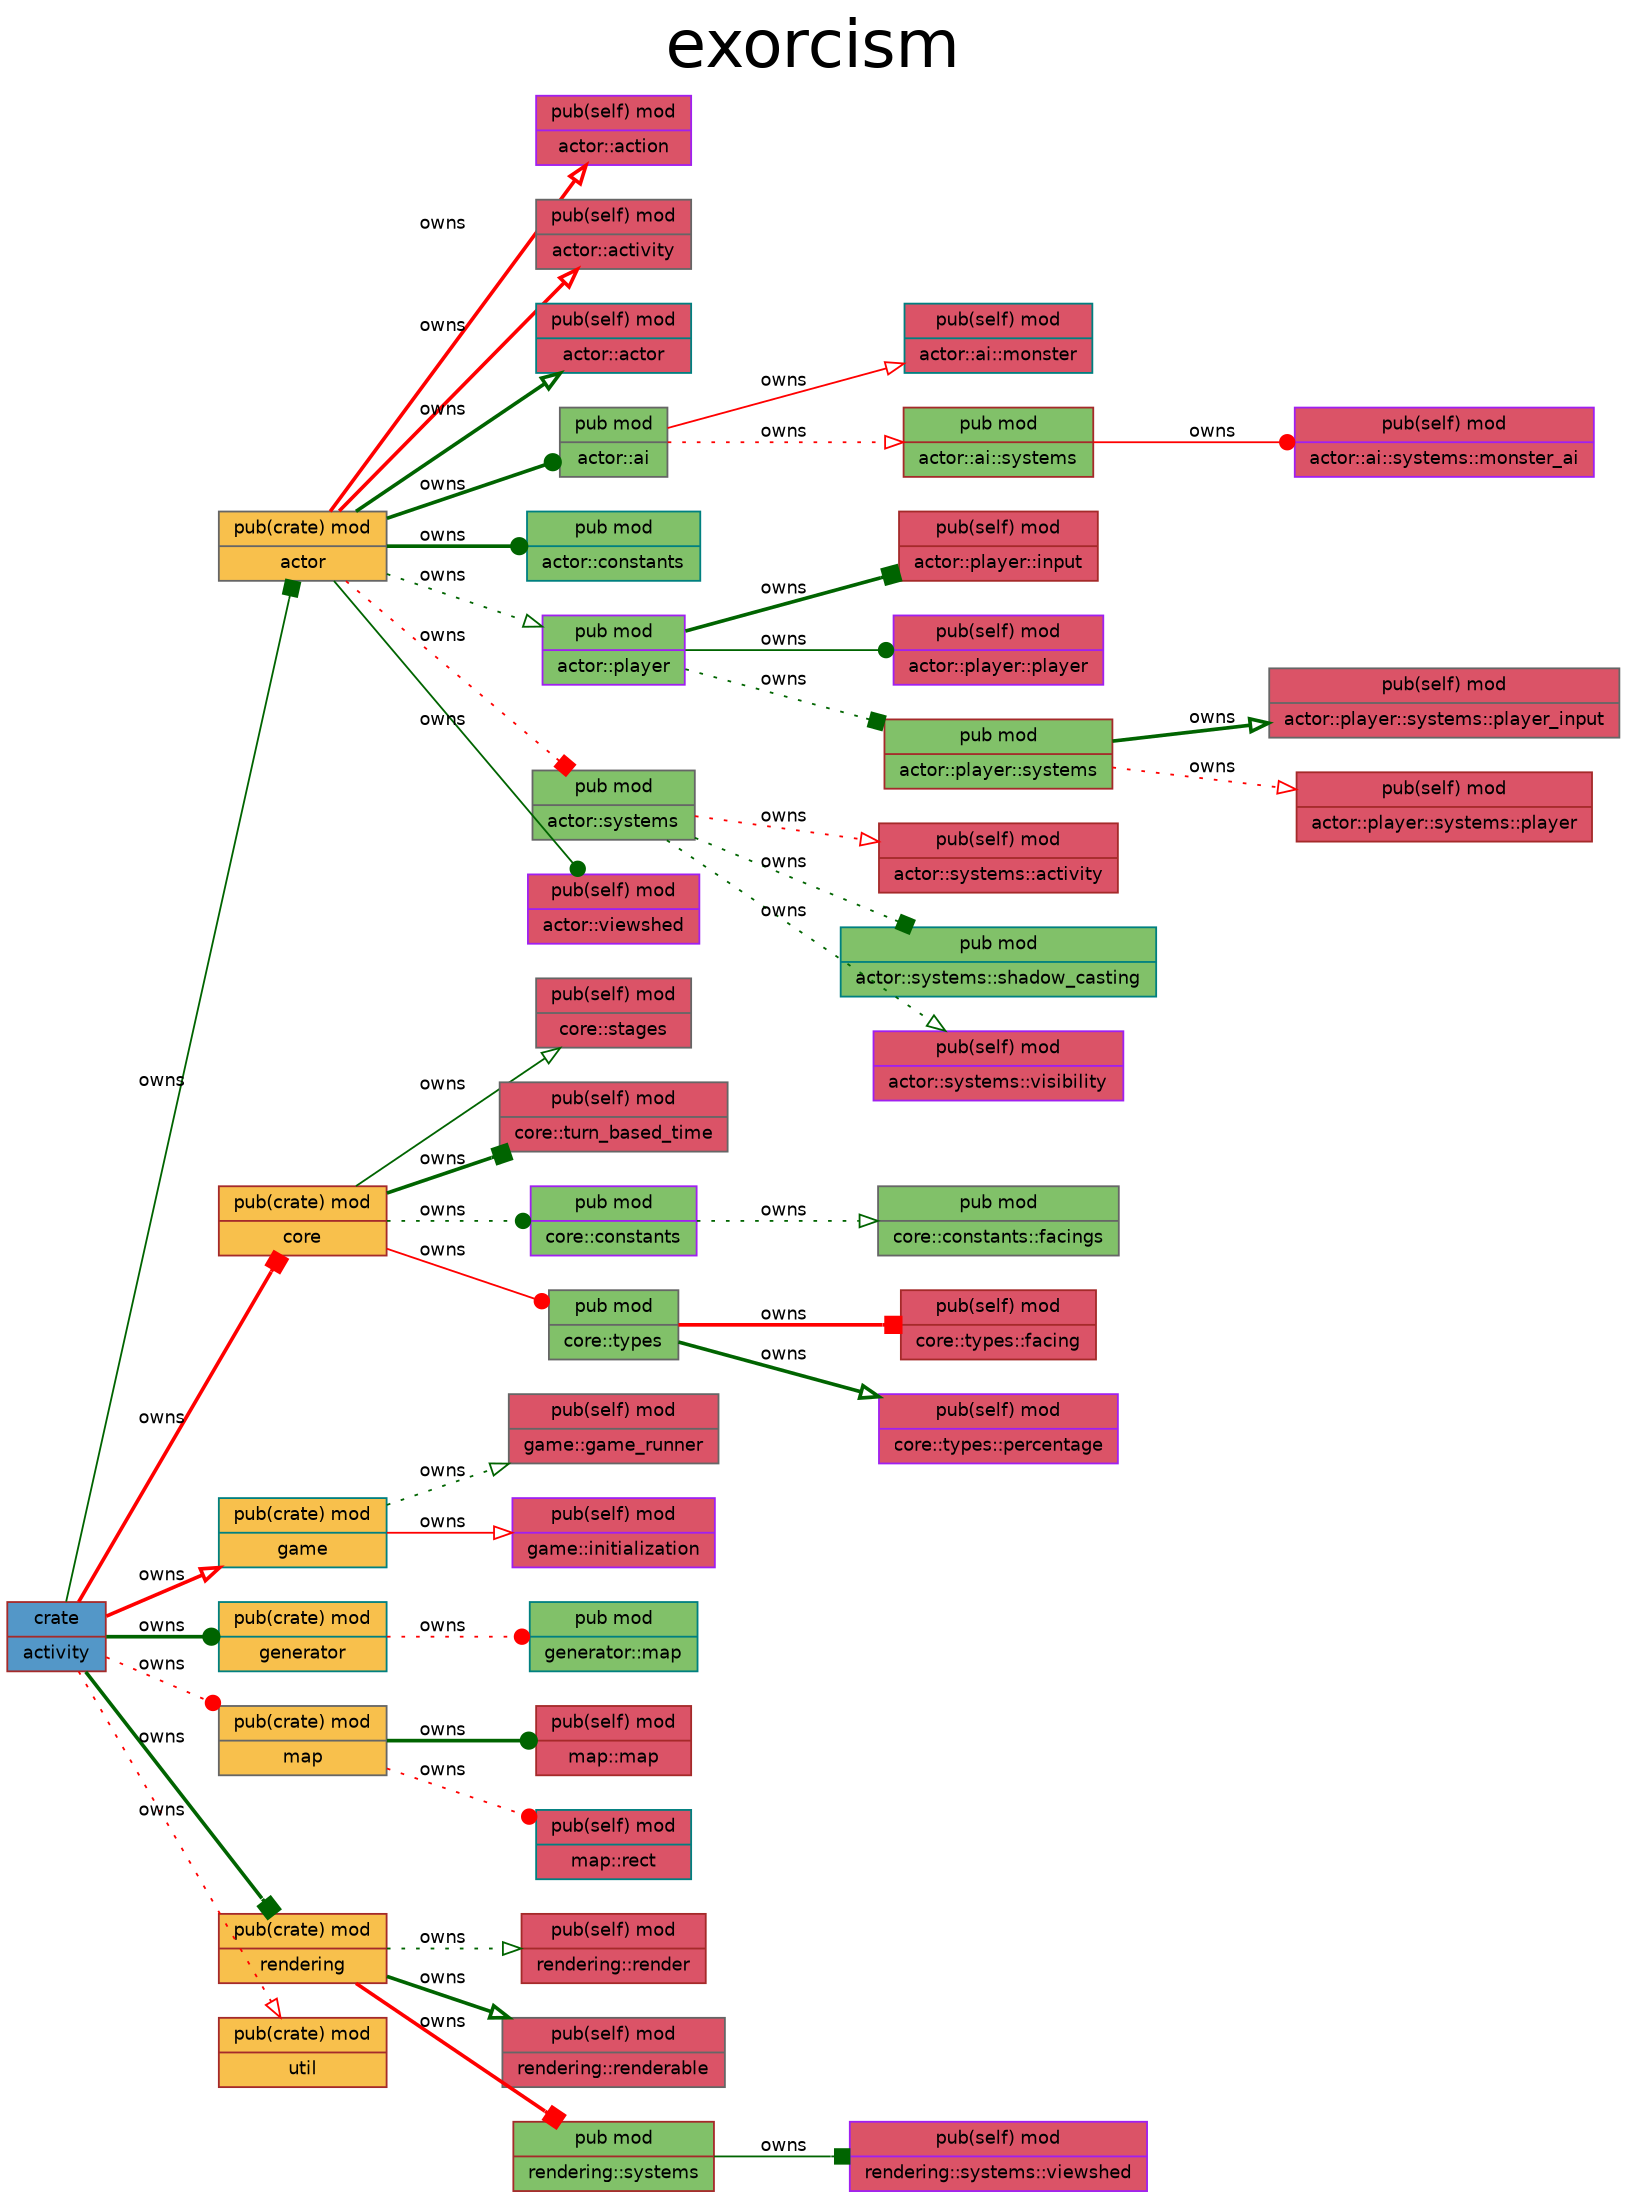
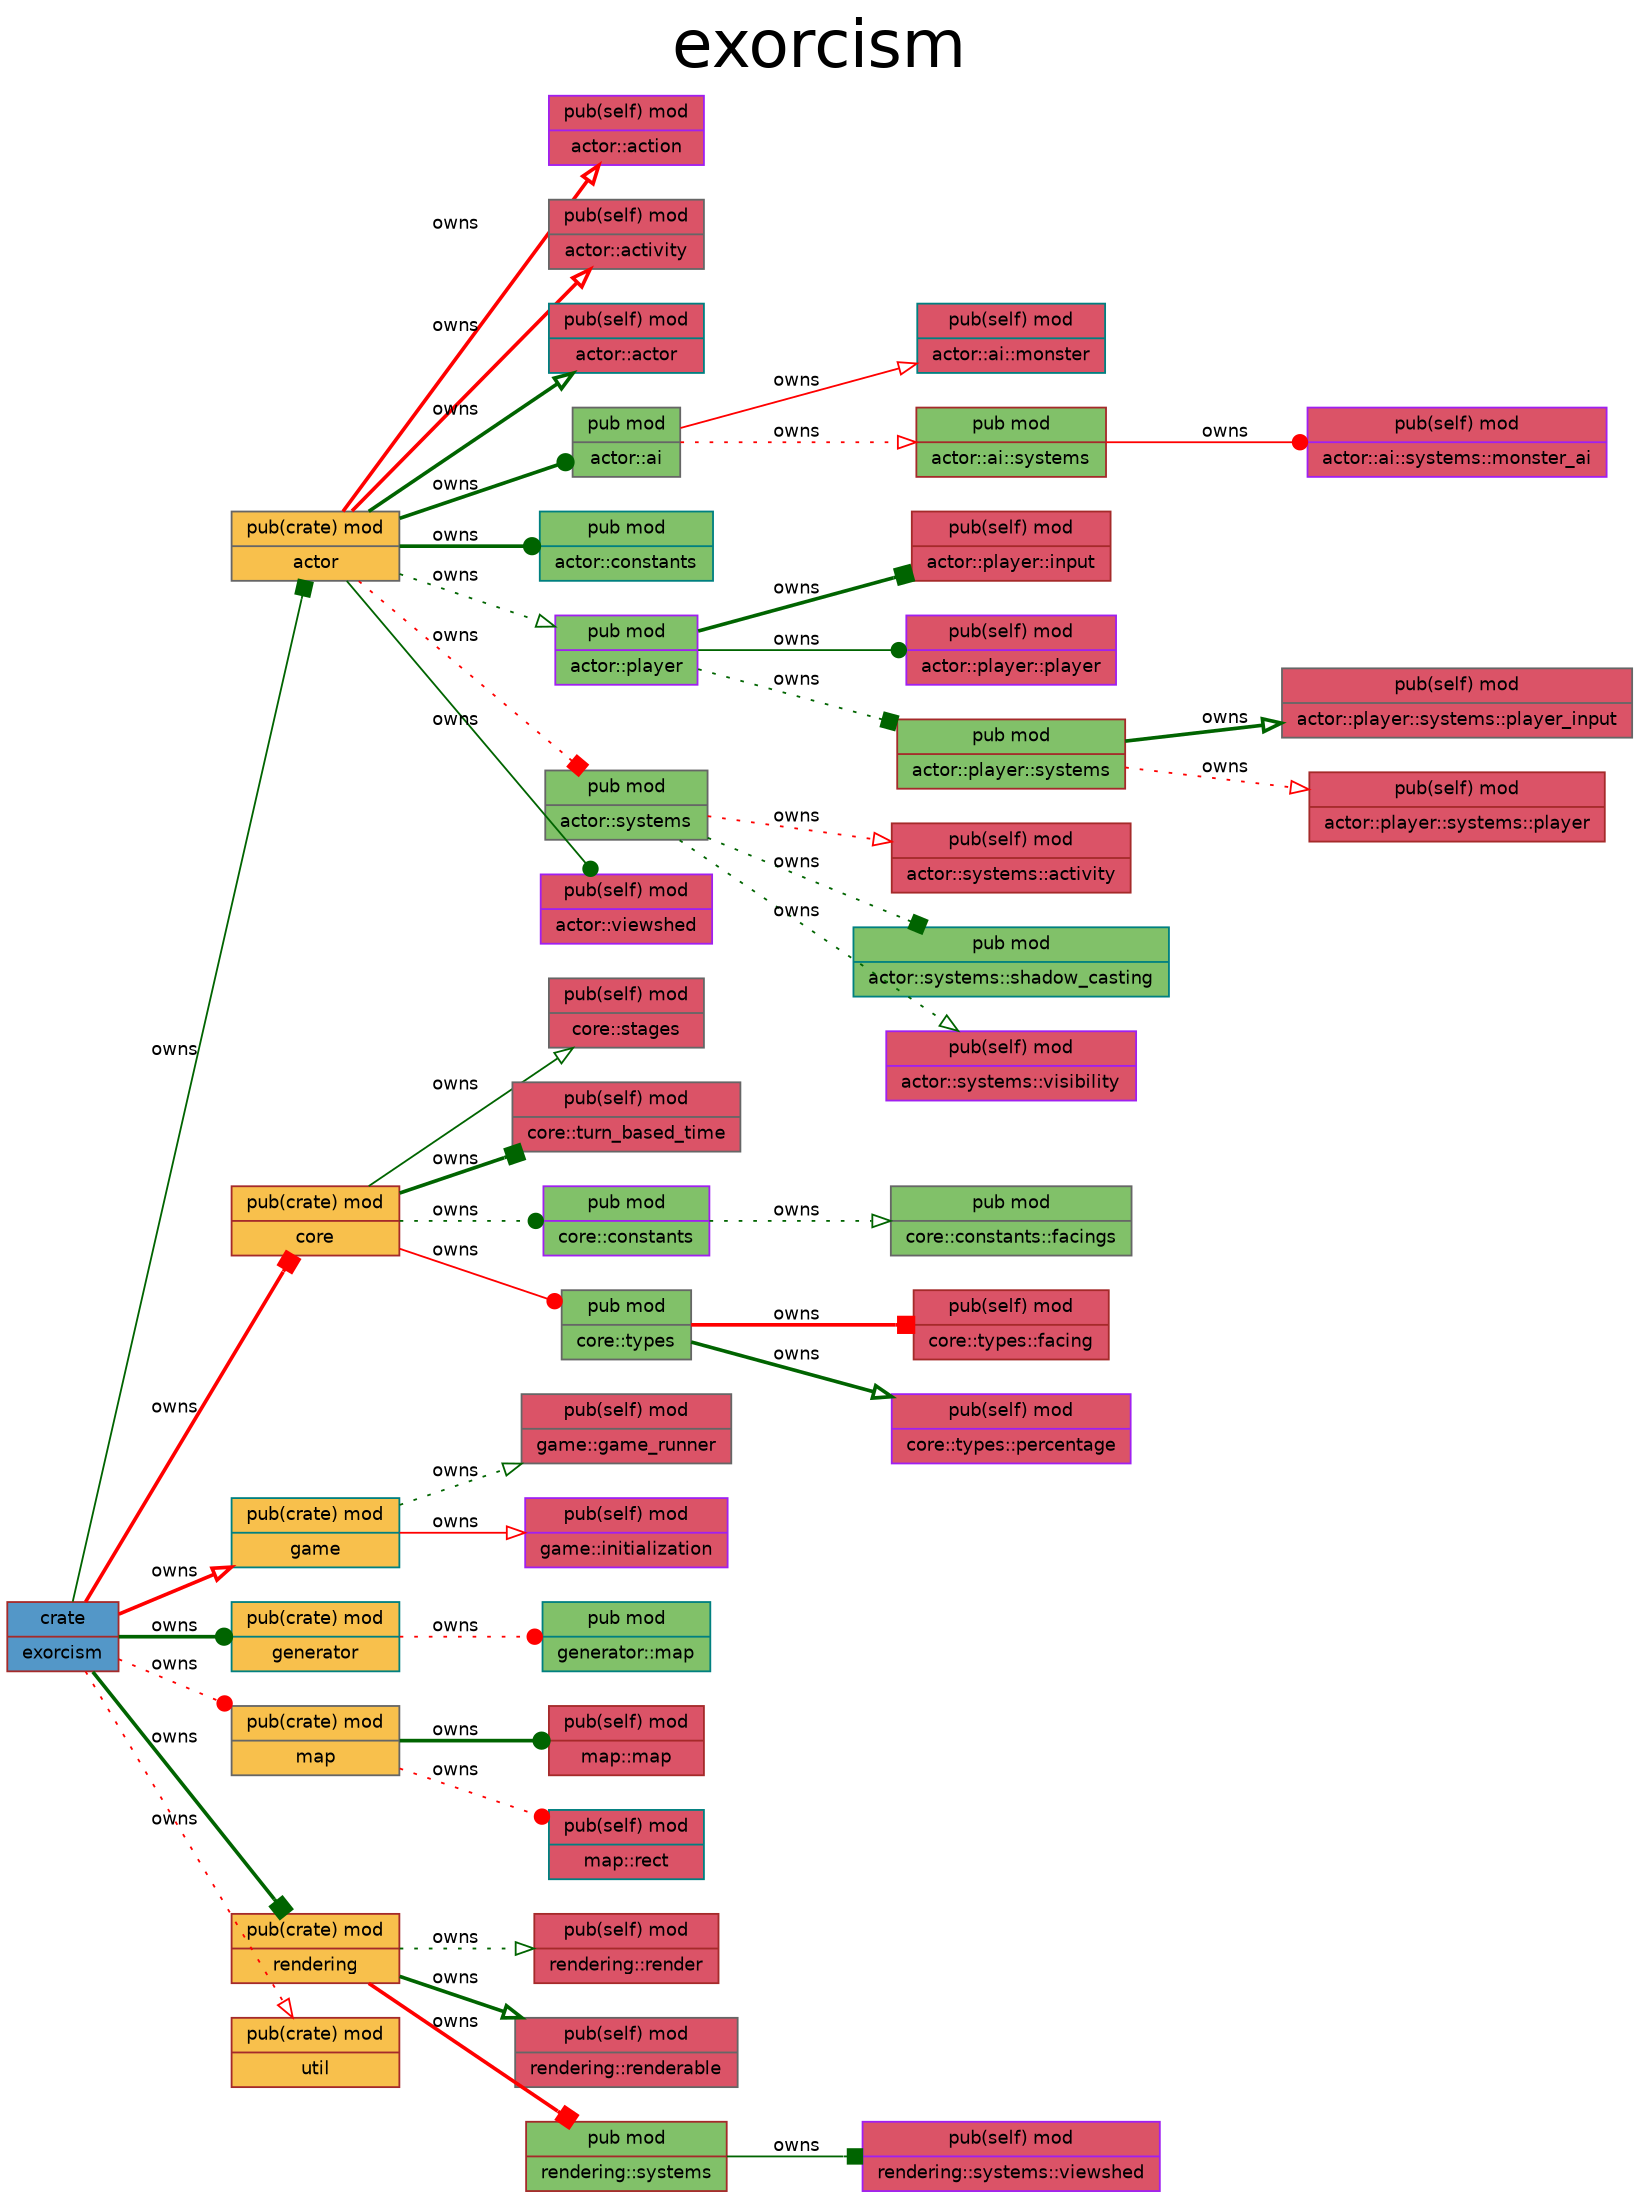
(57, 1653) -> (63, 1653)
